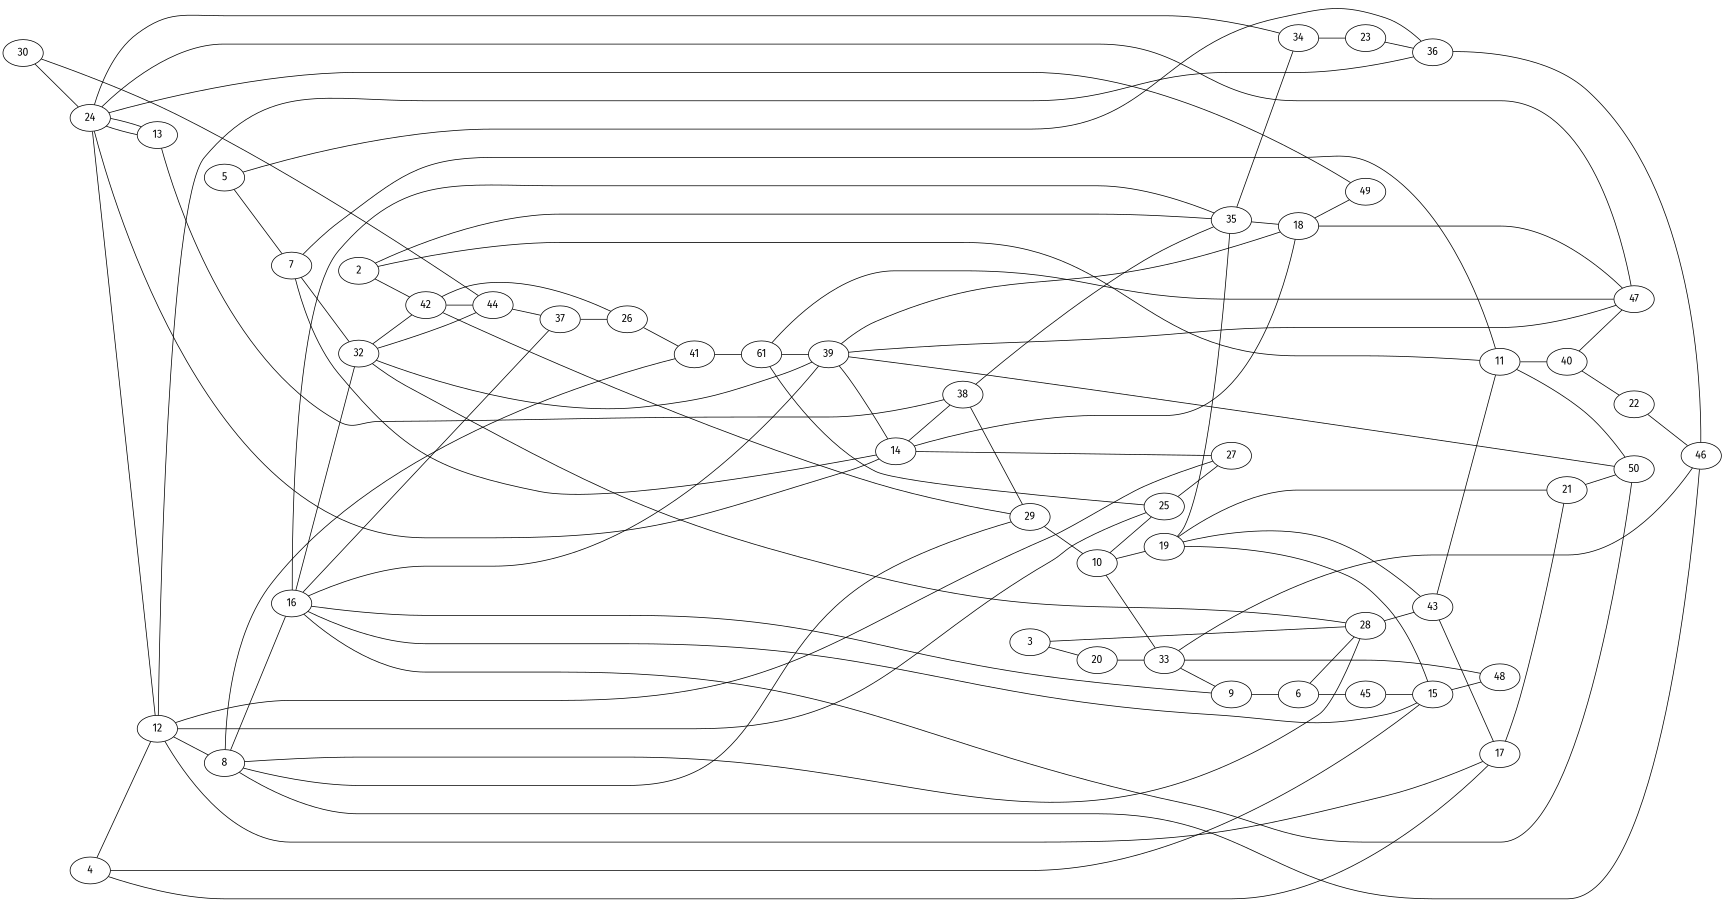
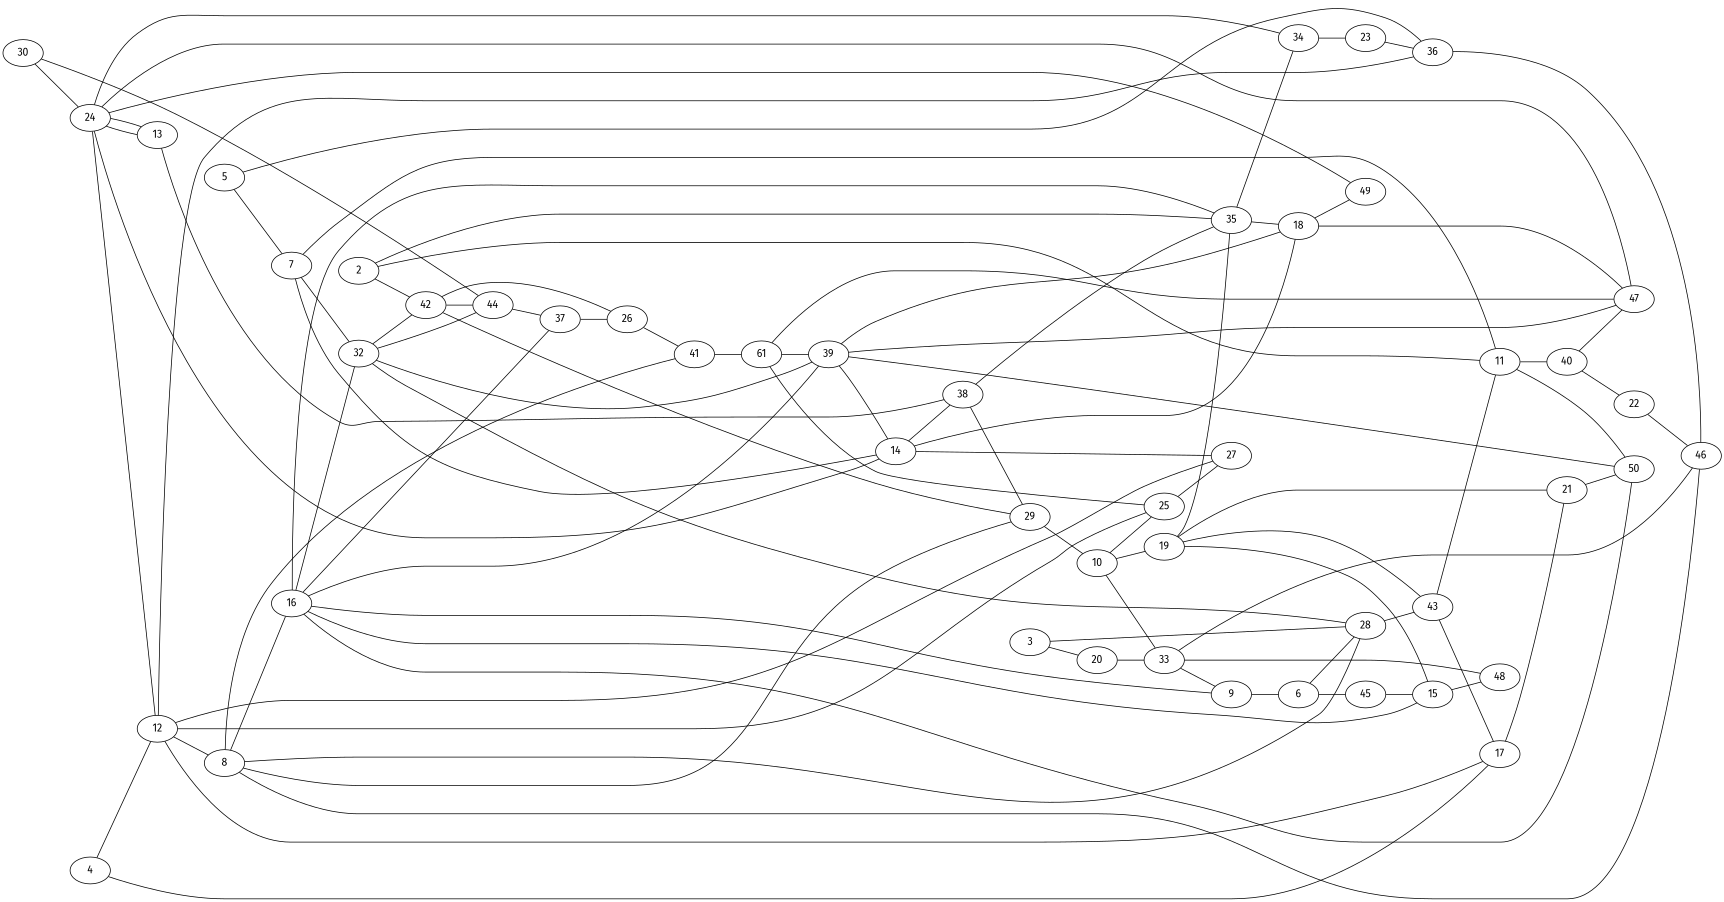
(785, 870) -> none
